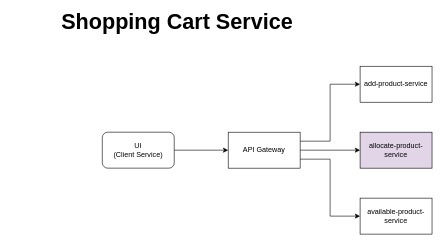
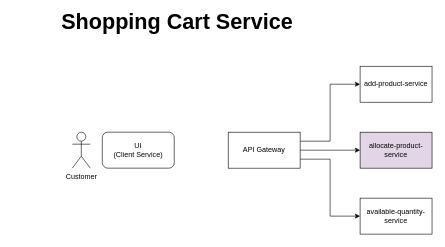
none -> (81, 150)
(222, 150) -> none
(396, 216) -> (396, 216)
